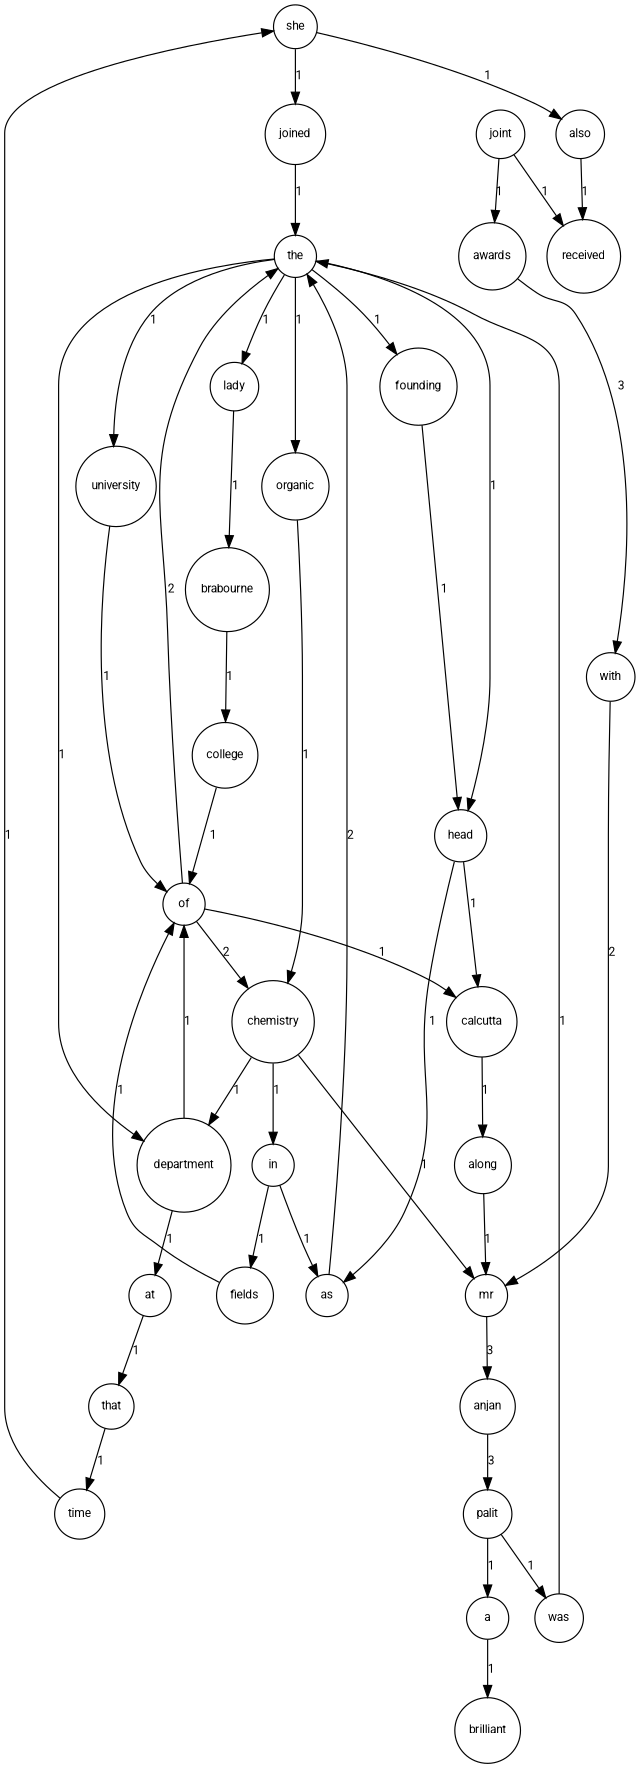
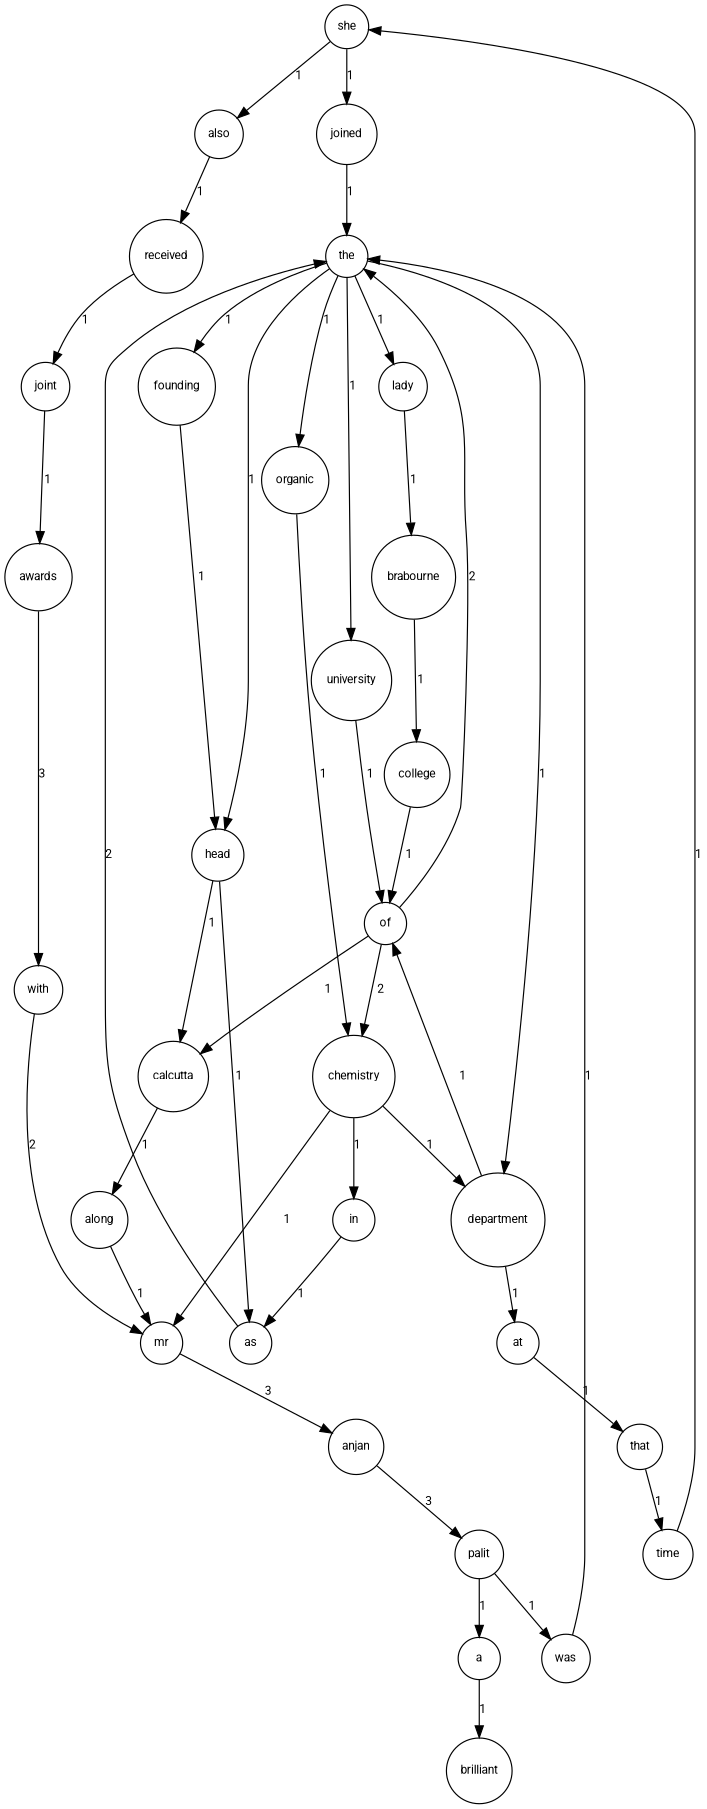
(535, 185) -> (89, 307)
(245, 1296) -> none
